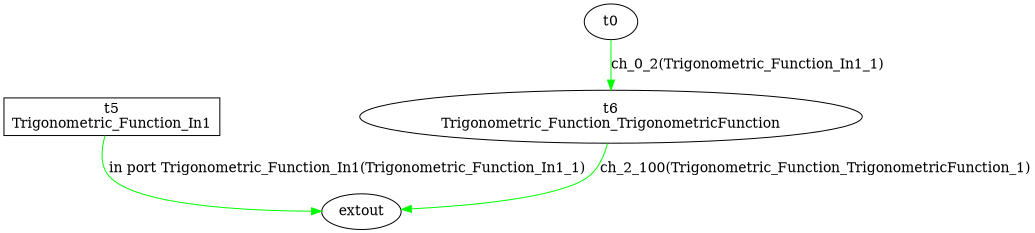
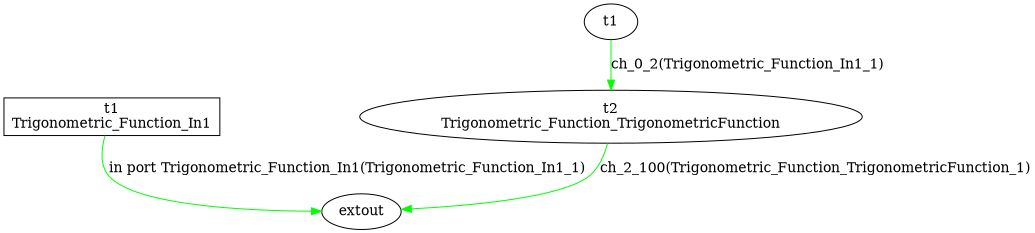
(611, 22) -> (611, 22)
(112, 117) -> (112, 117)
(611, 117) -> (611, 117)
